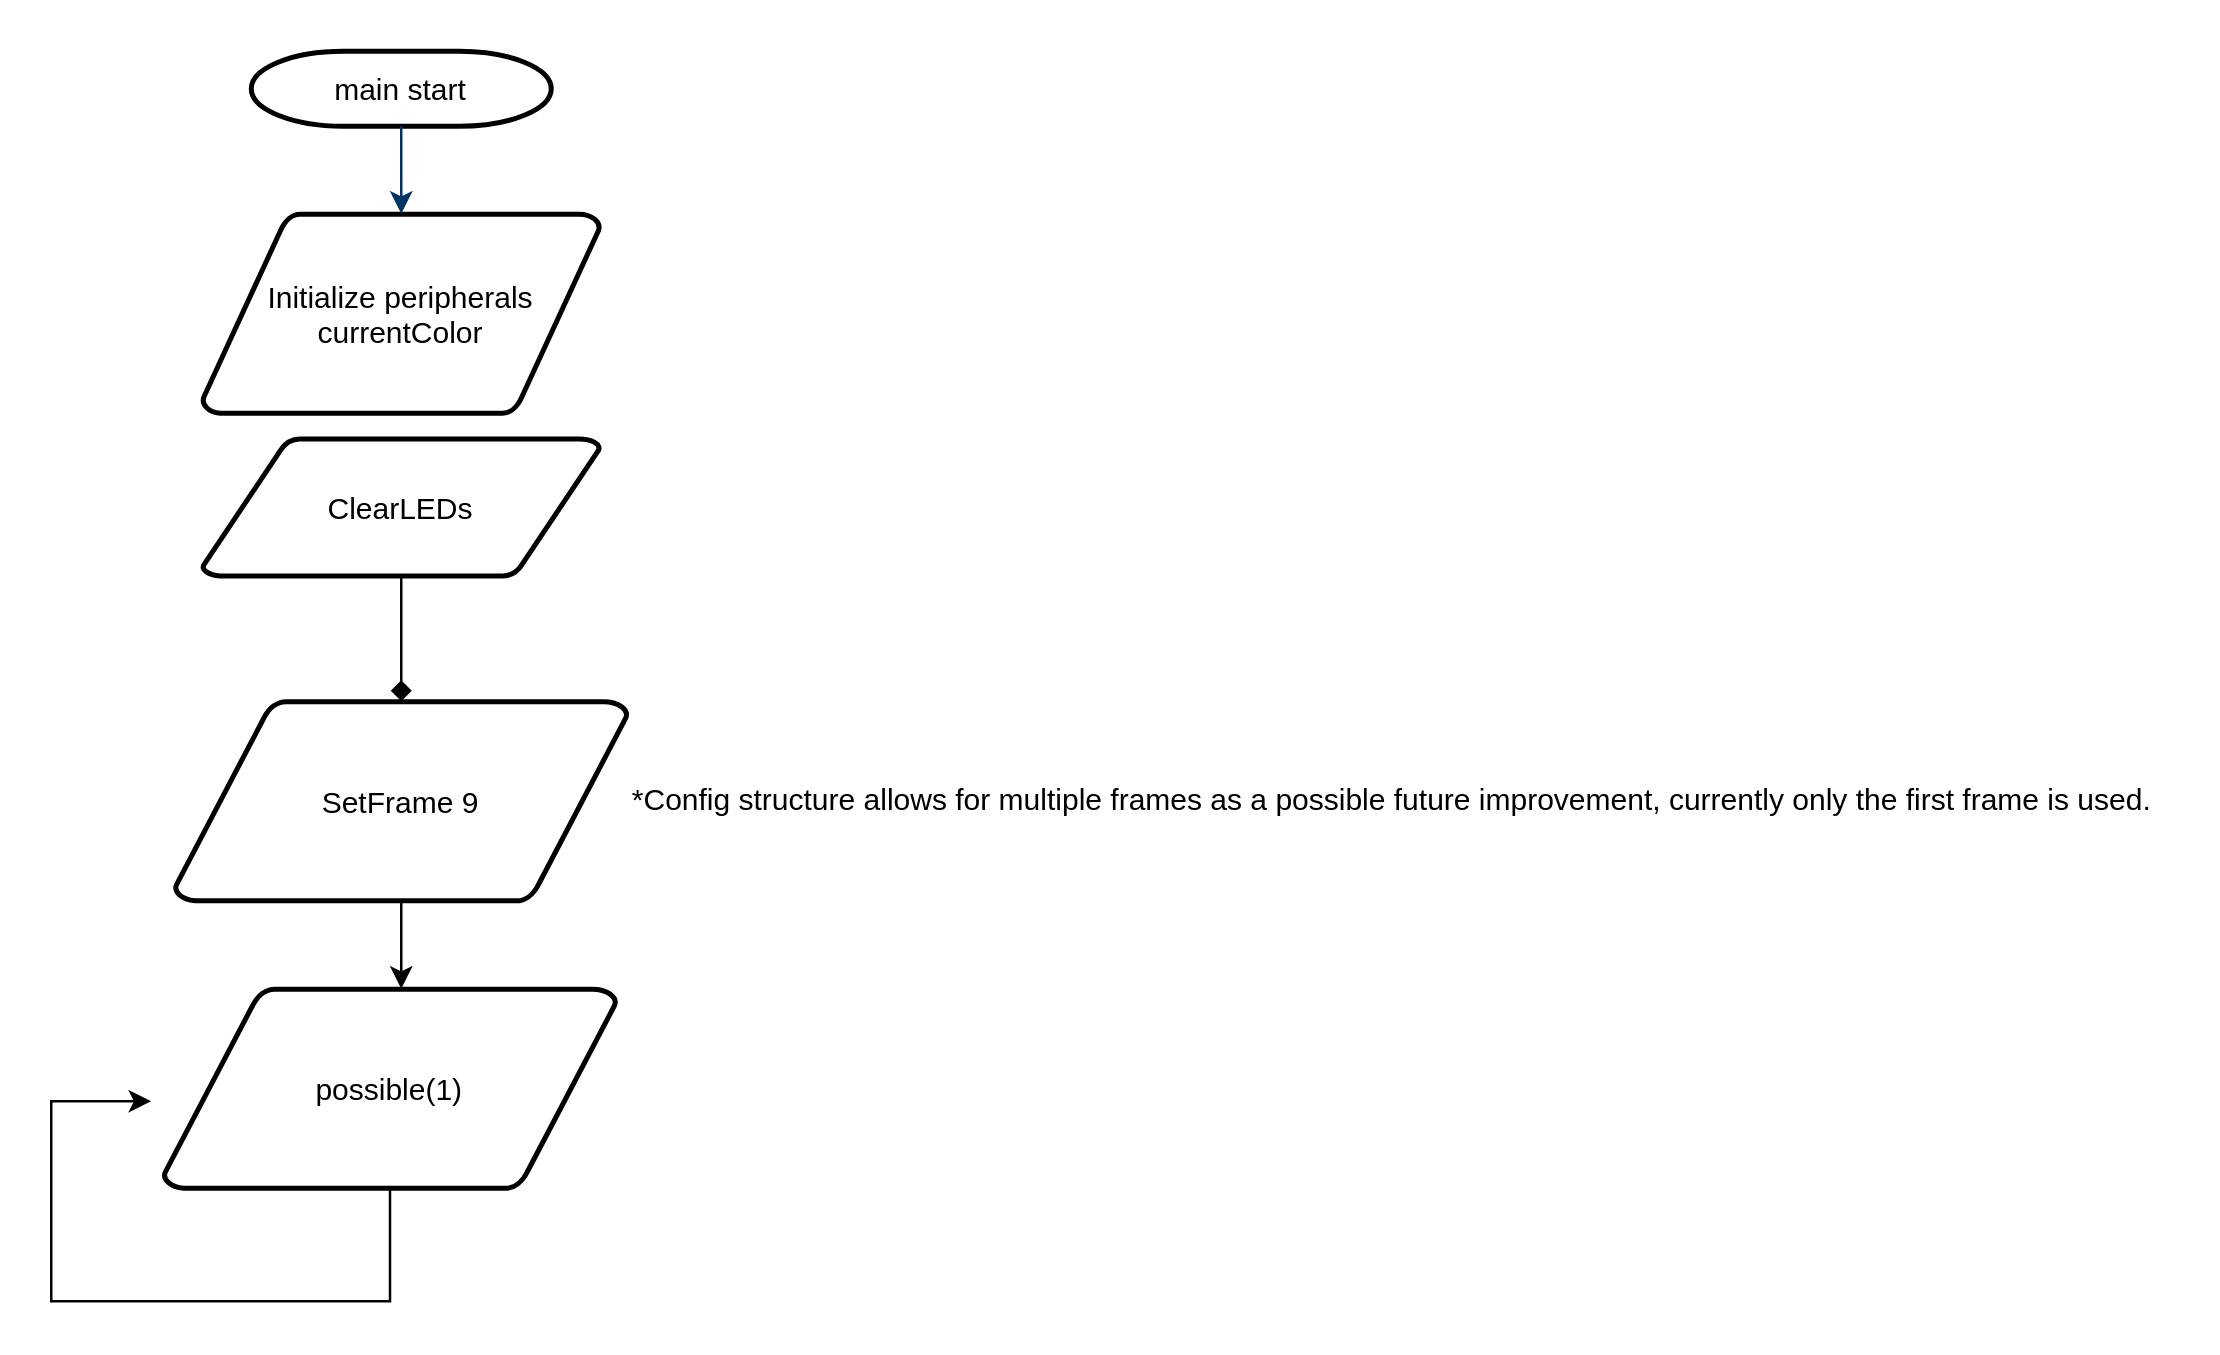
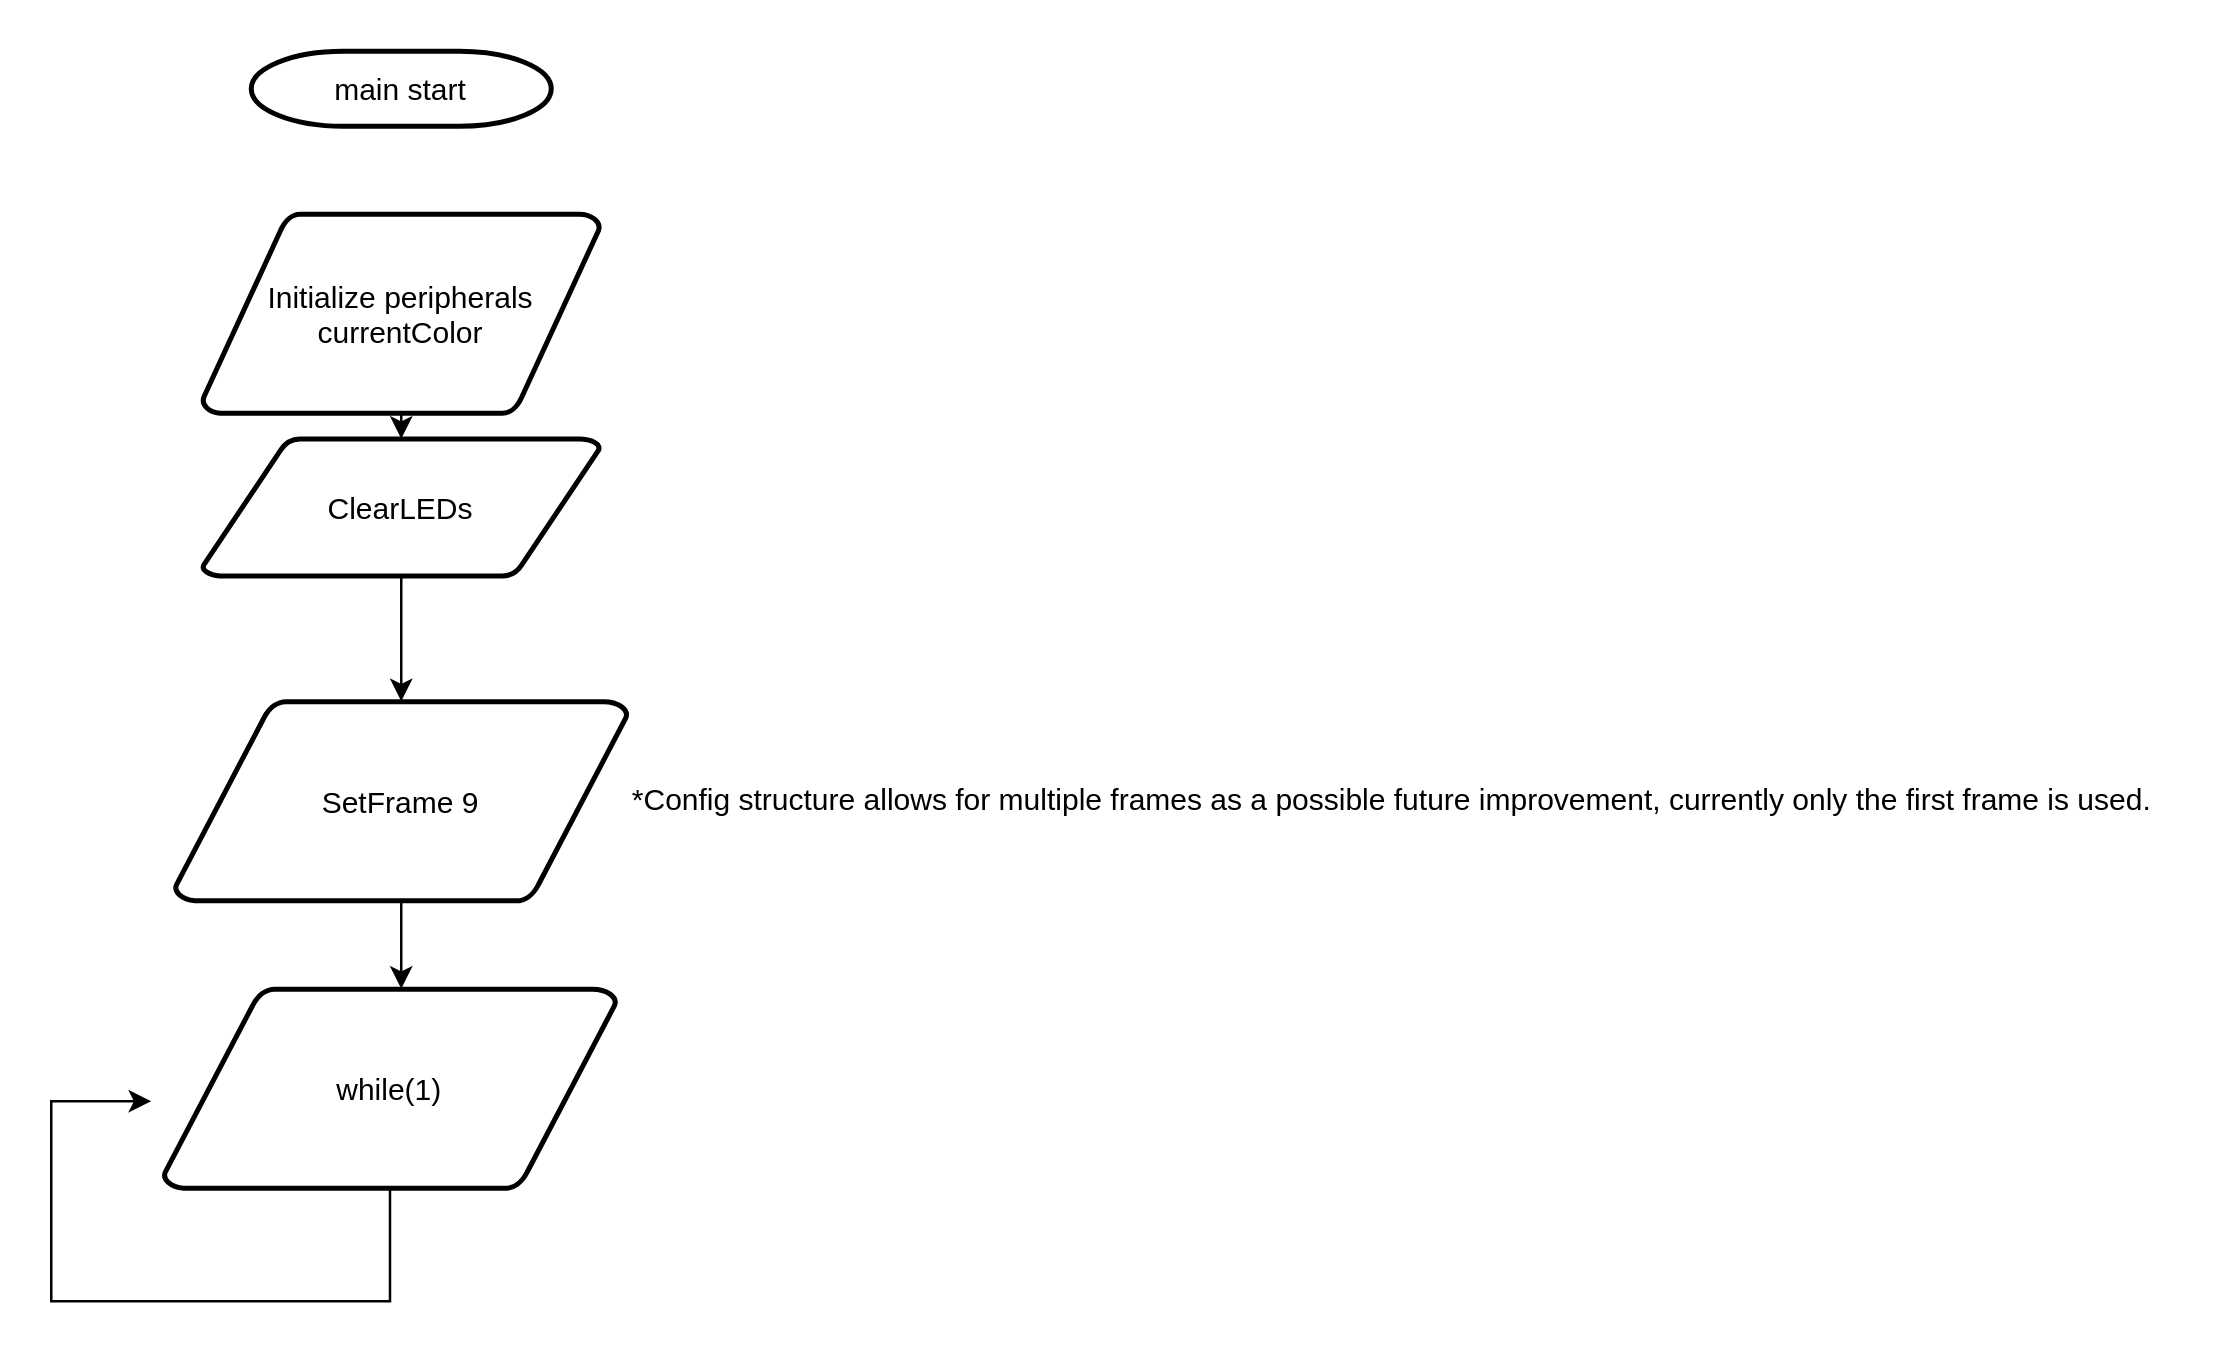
(401, 163) -> none
none -> (401, 418)
(401, 681) -> (401, 682)
(389, 1090) -> (389, 1090)
